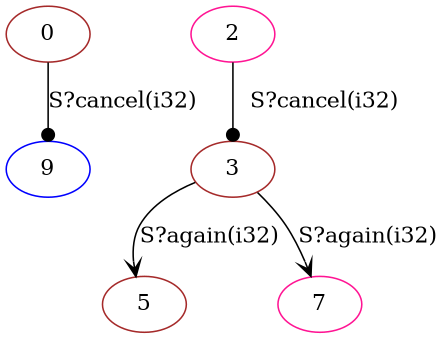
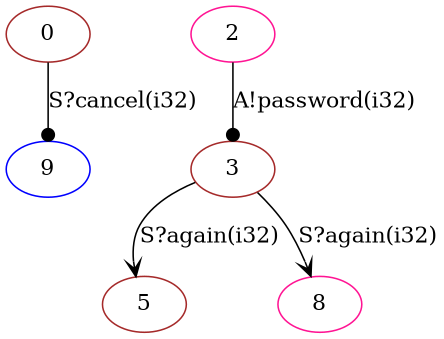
(325, 102) -> (325, 102)
(320, 304) -> (320, 304)
